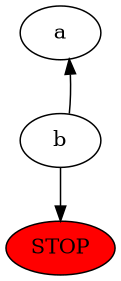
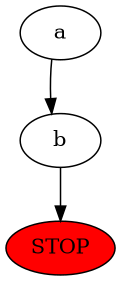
(71, 94) -> (51, 79)
